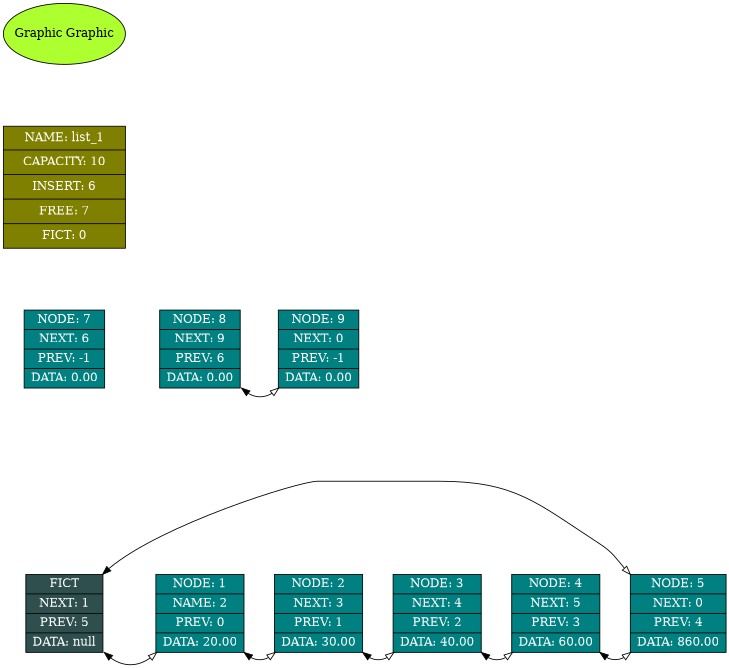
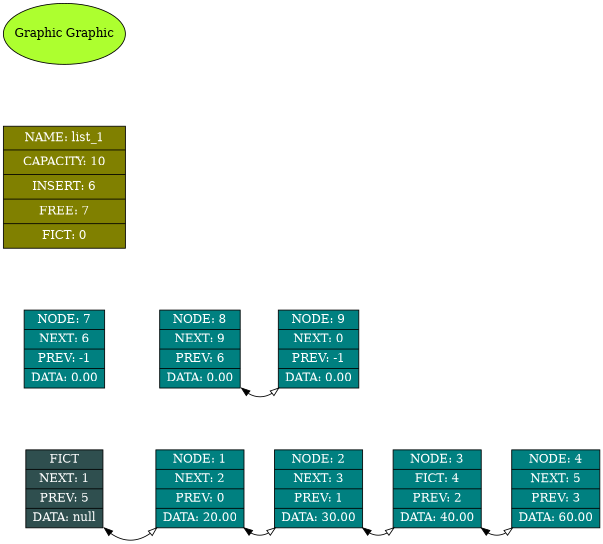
(200, 603) -> (200, 479)
(437, 603) -> (437, 479)
(678, 613) -> none
